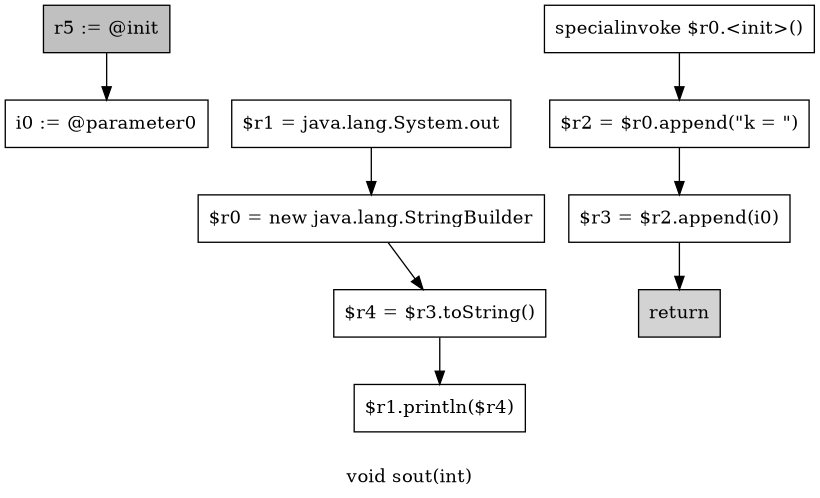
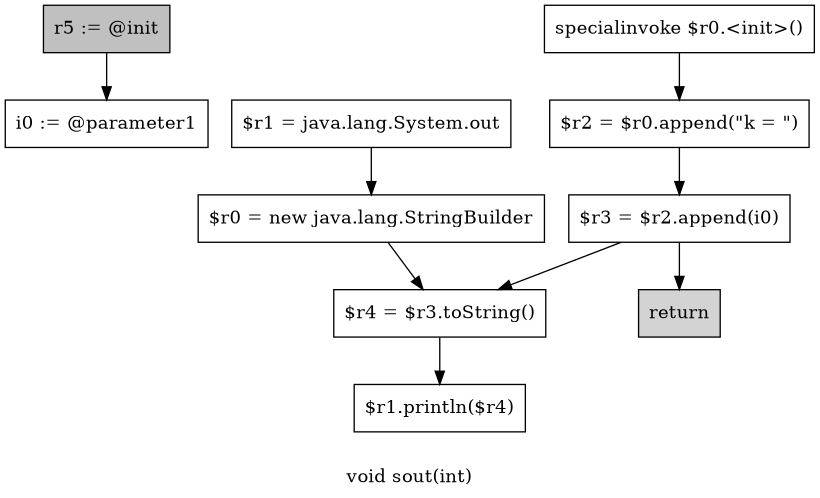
(107, 124) -> (107, 124)
none -> (566, 264)
